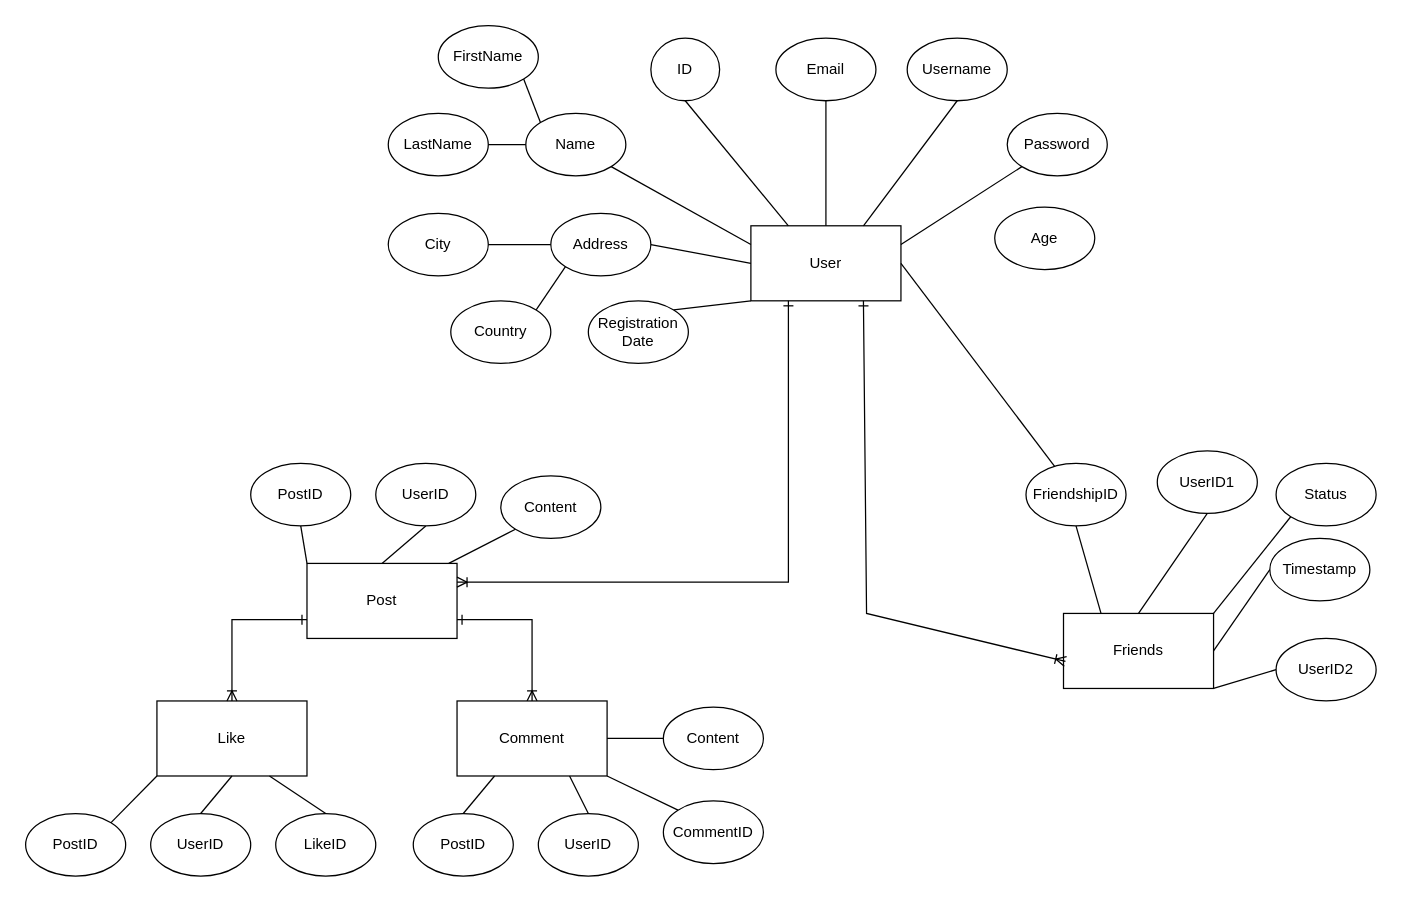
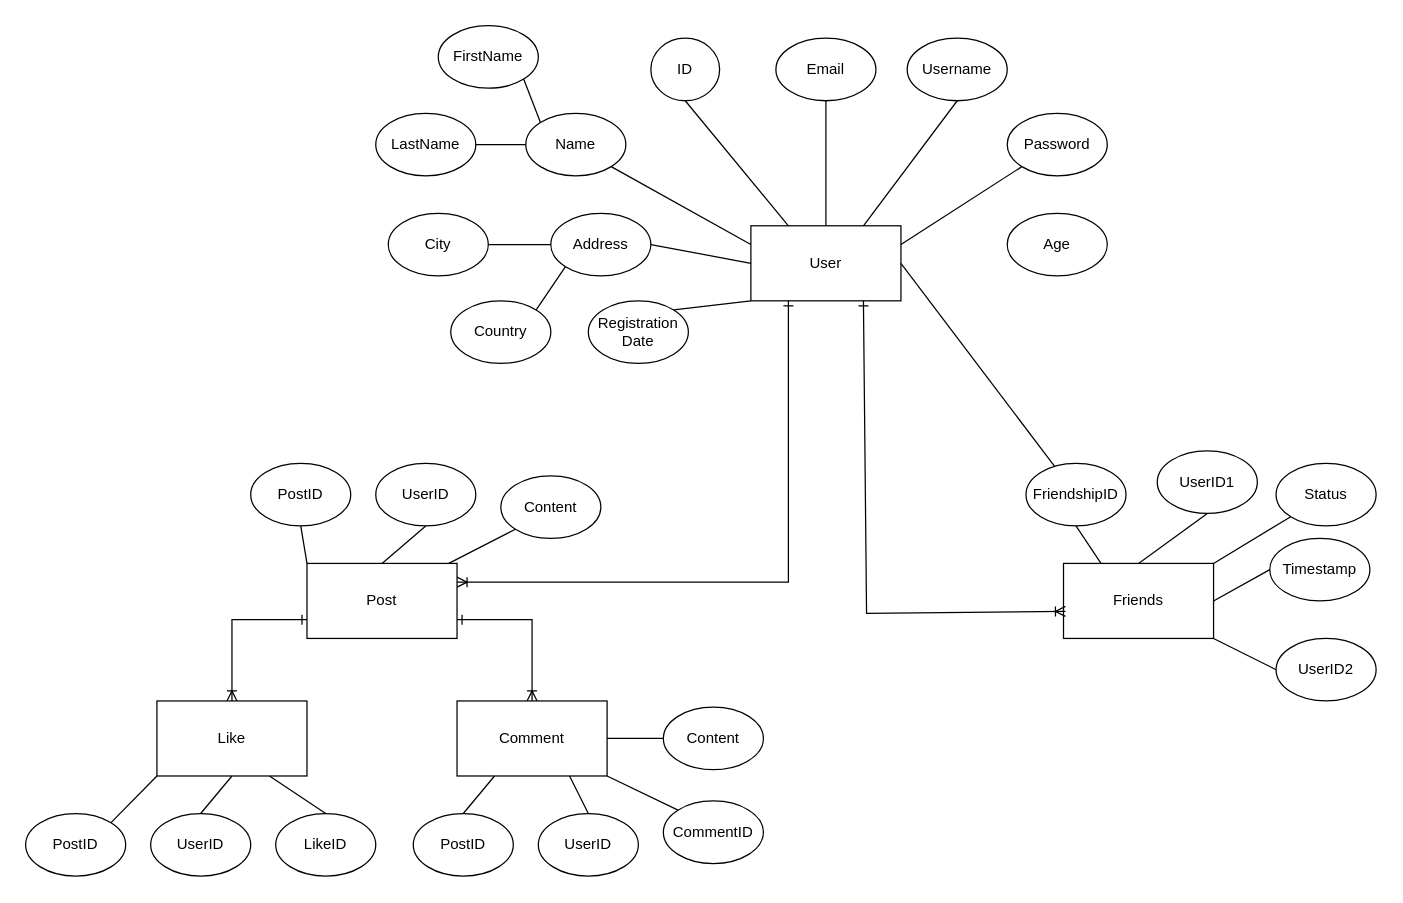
(438, 144) -> (426, 144)
(1044, 238) -> (1057, 244)
(1138, 651) -> (1138, 601)
